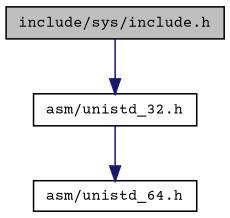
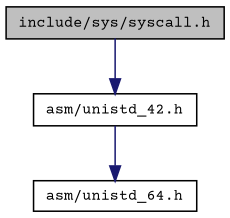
(115, 23) -> (115, 23)
(115, 110) -> (115, 110)
